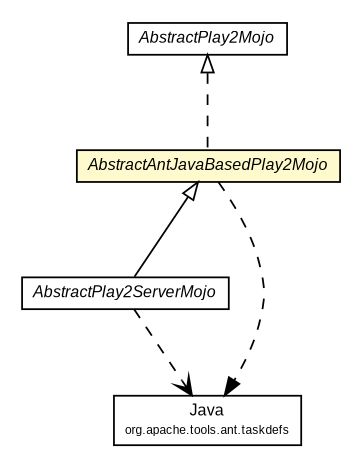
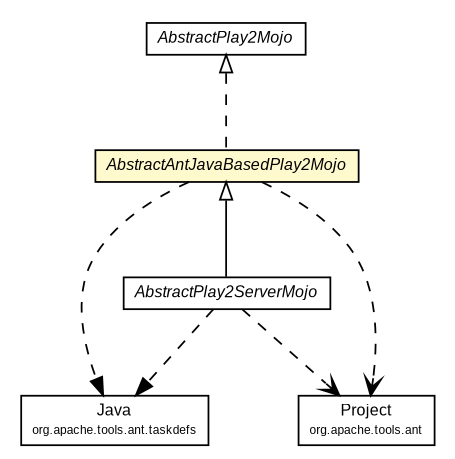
(158, 345) -> (181, 346)
none -> (366, 420)
